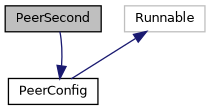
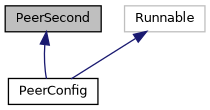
(62, 49) -> (45, 62)
